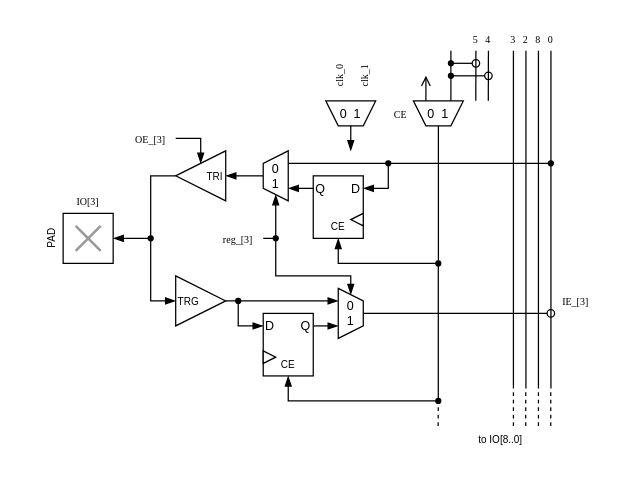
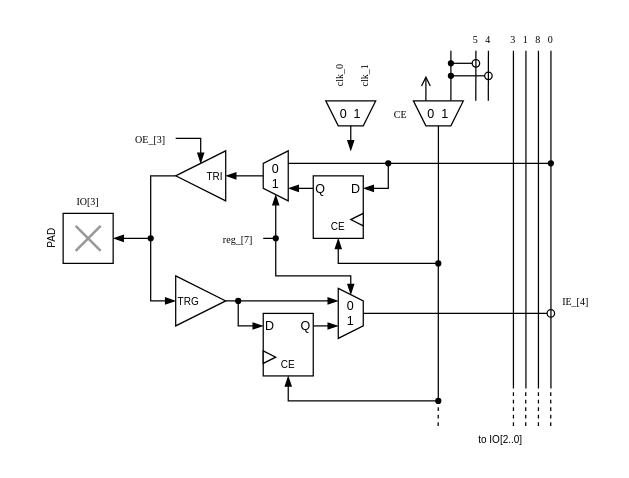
(526, 38) -> (526, 38)
(238, 238) -> (238, 238)
(576, 301) -> (576, 301)
(501, 438) -> (501, 438)
